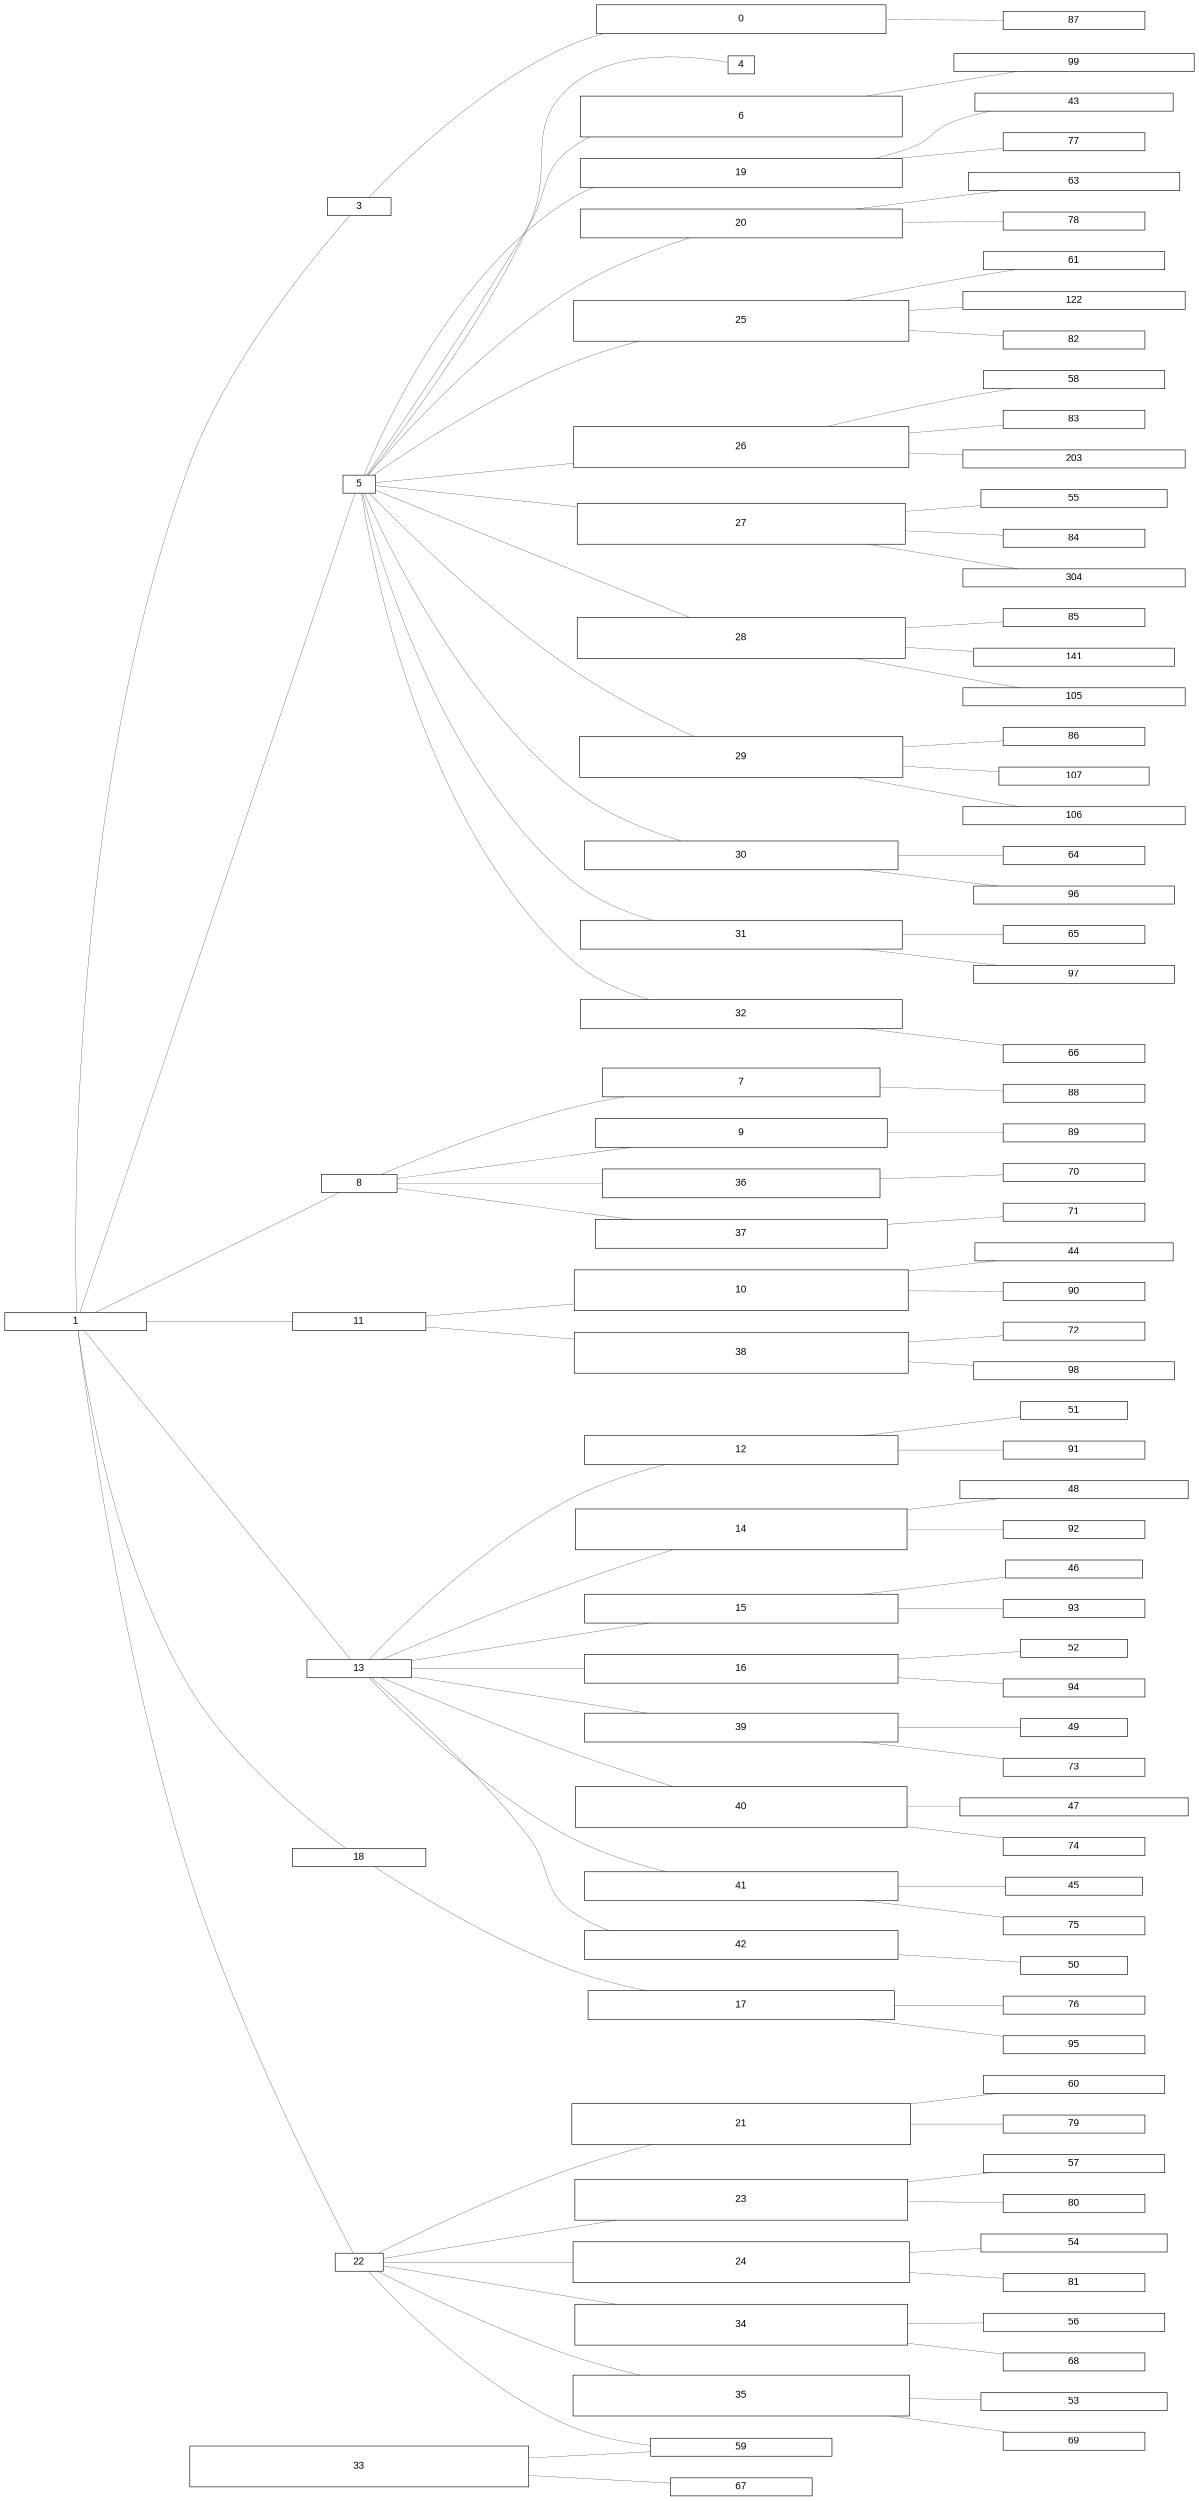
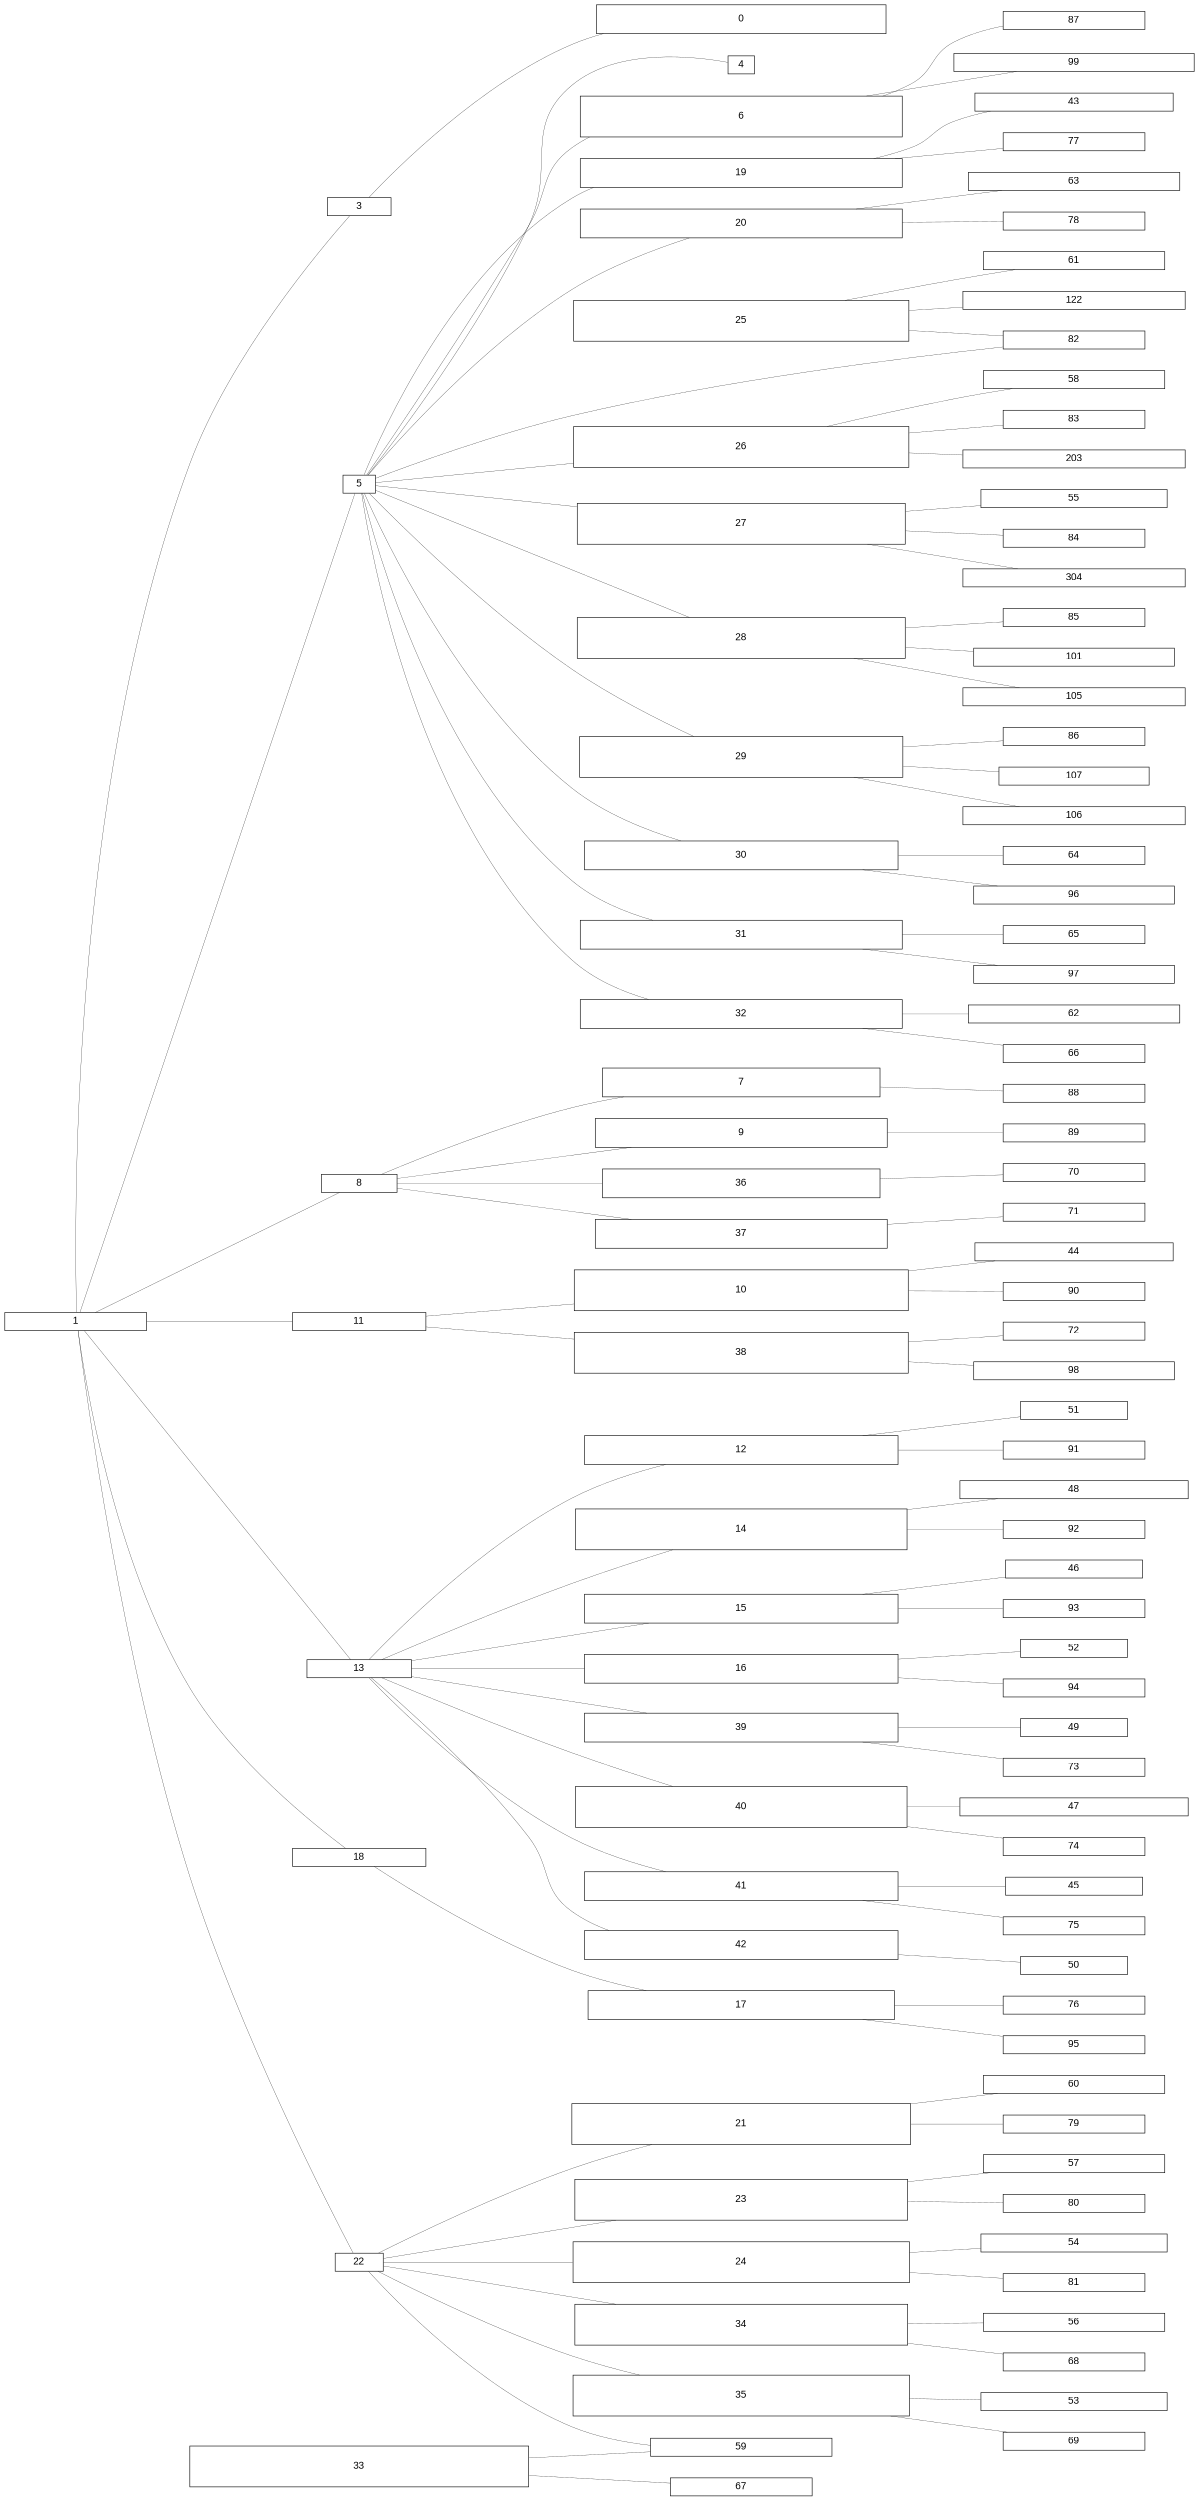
(945, 20) -> (939, 54)
(501, 397) -> (685, 392)
(1074, 657) -> (1074, 657)
none -> (1074, 1014)
